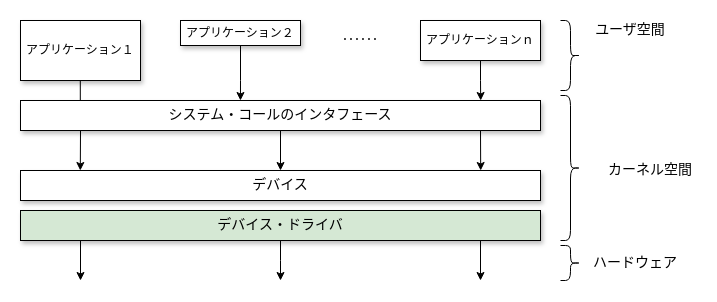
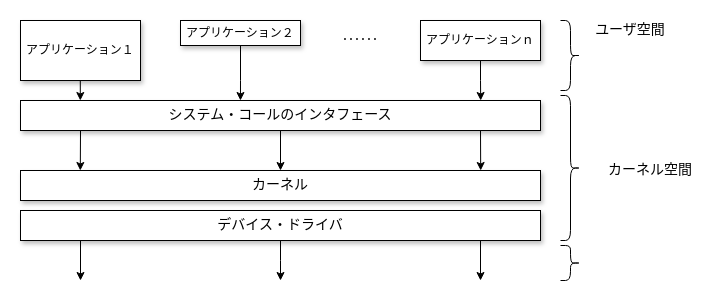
(80, 96) -> (80, 92)
(281, 186) -> (281, 186)
(281, 226) -> (281, 226)
(636, 264) -> none
